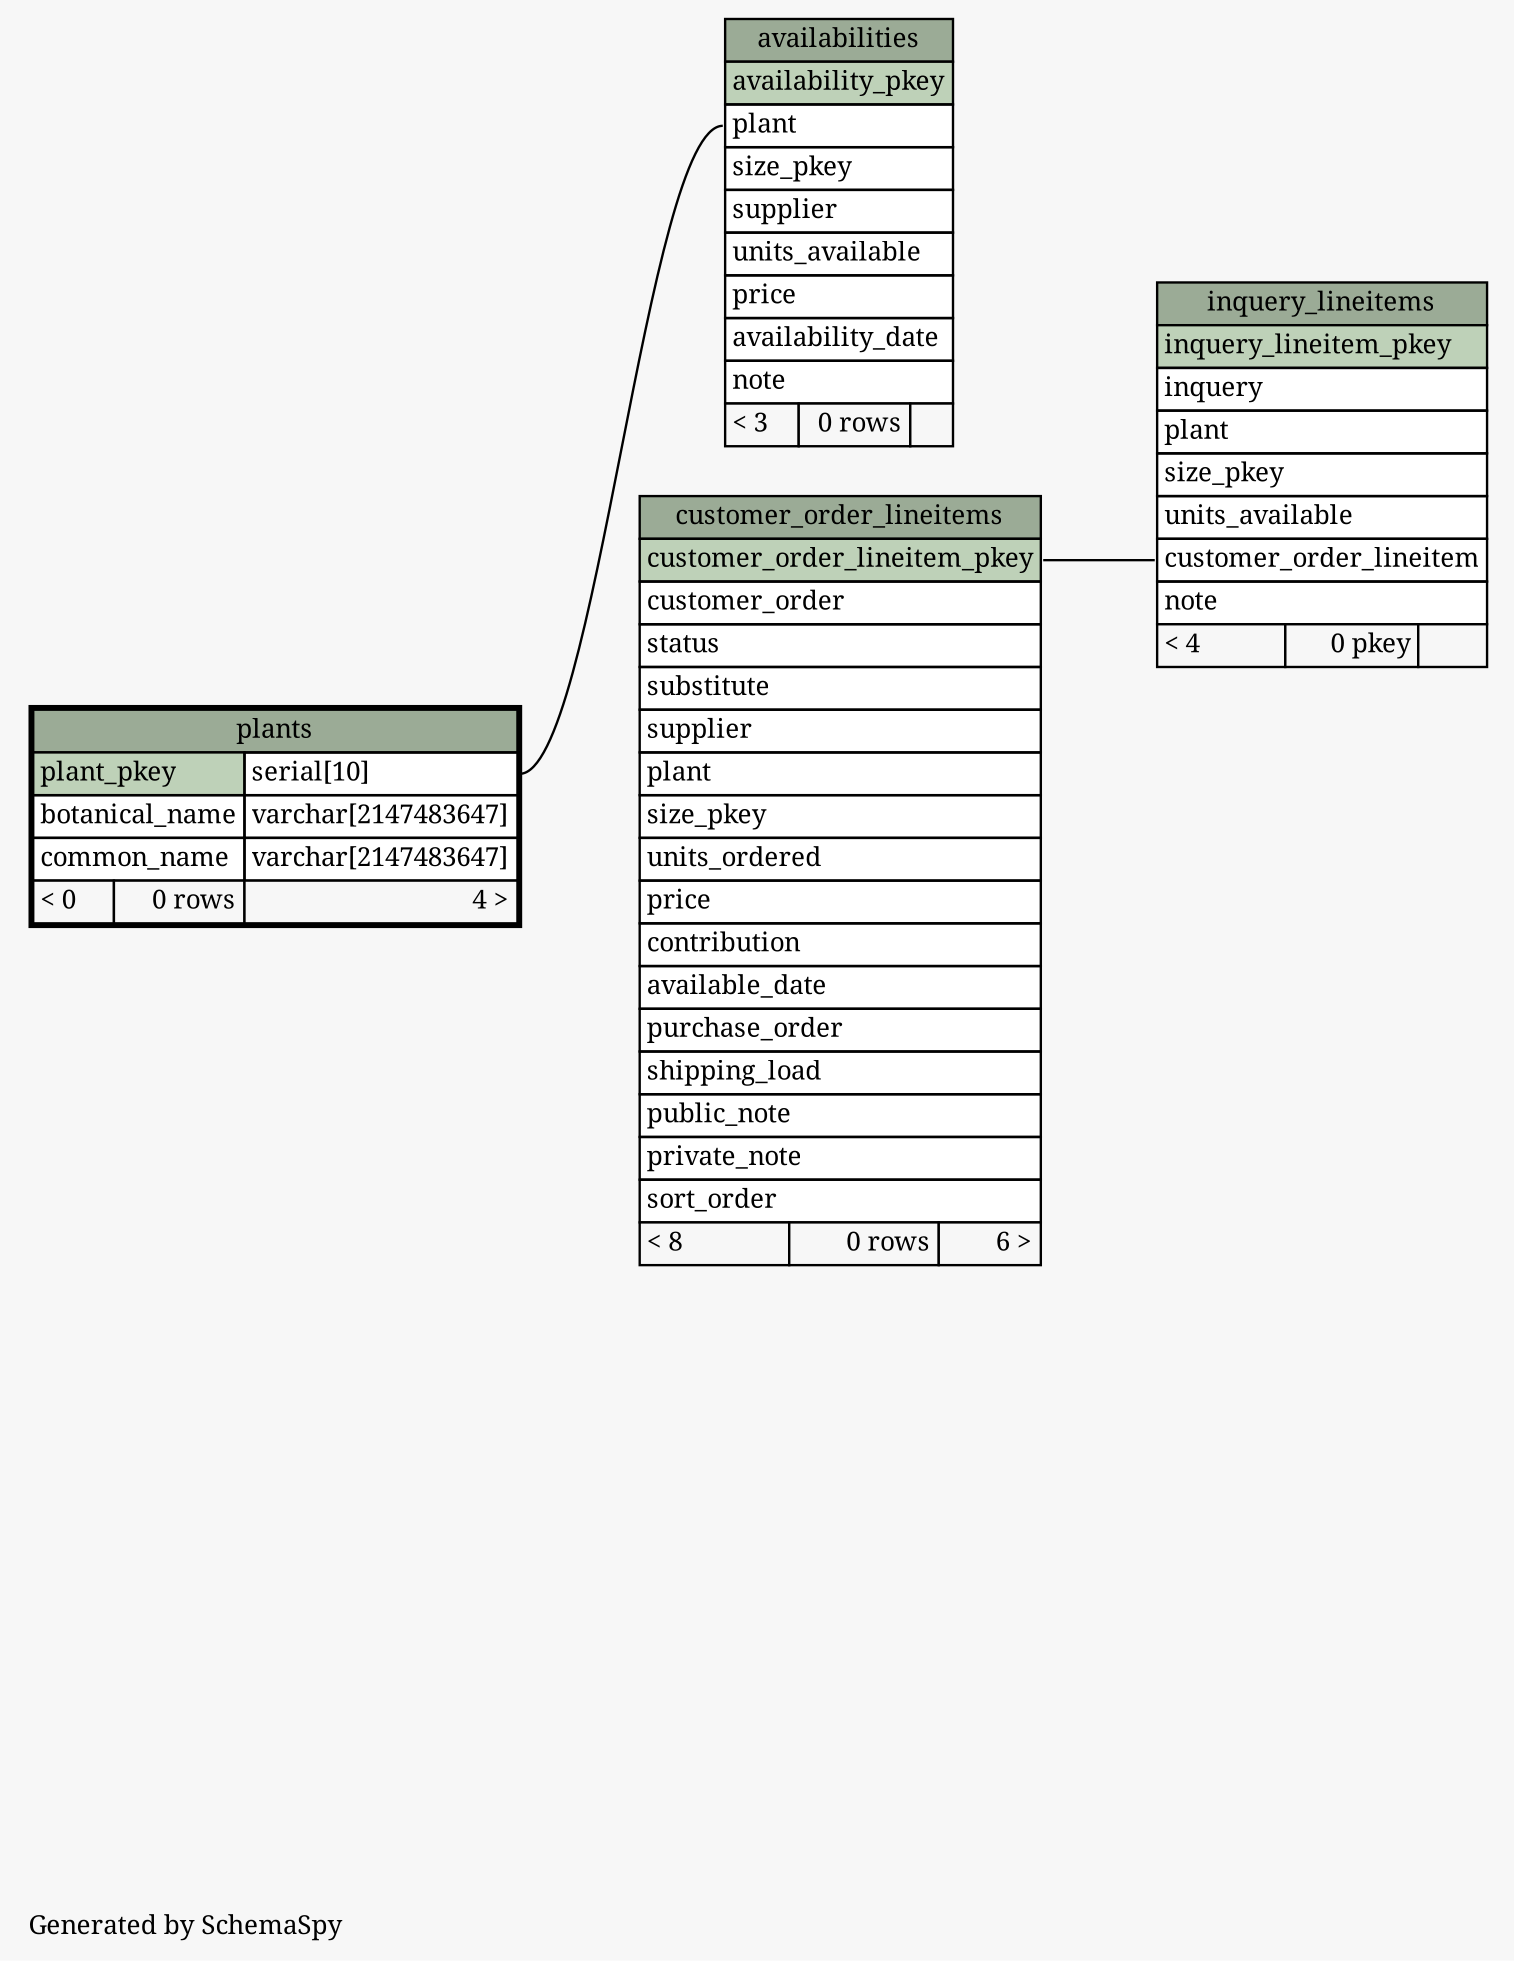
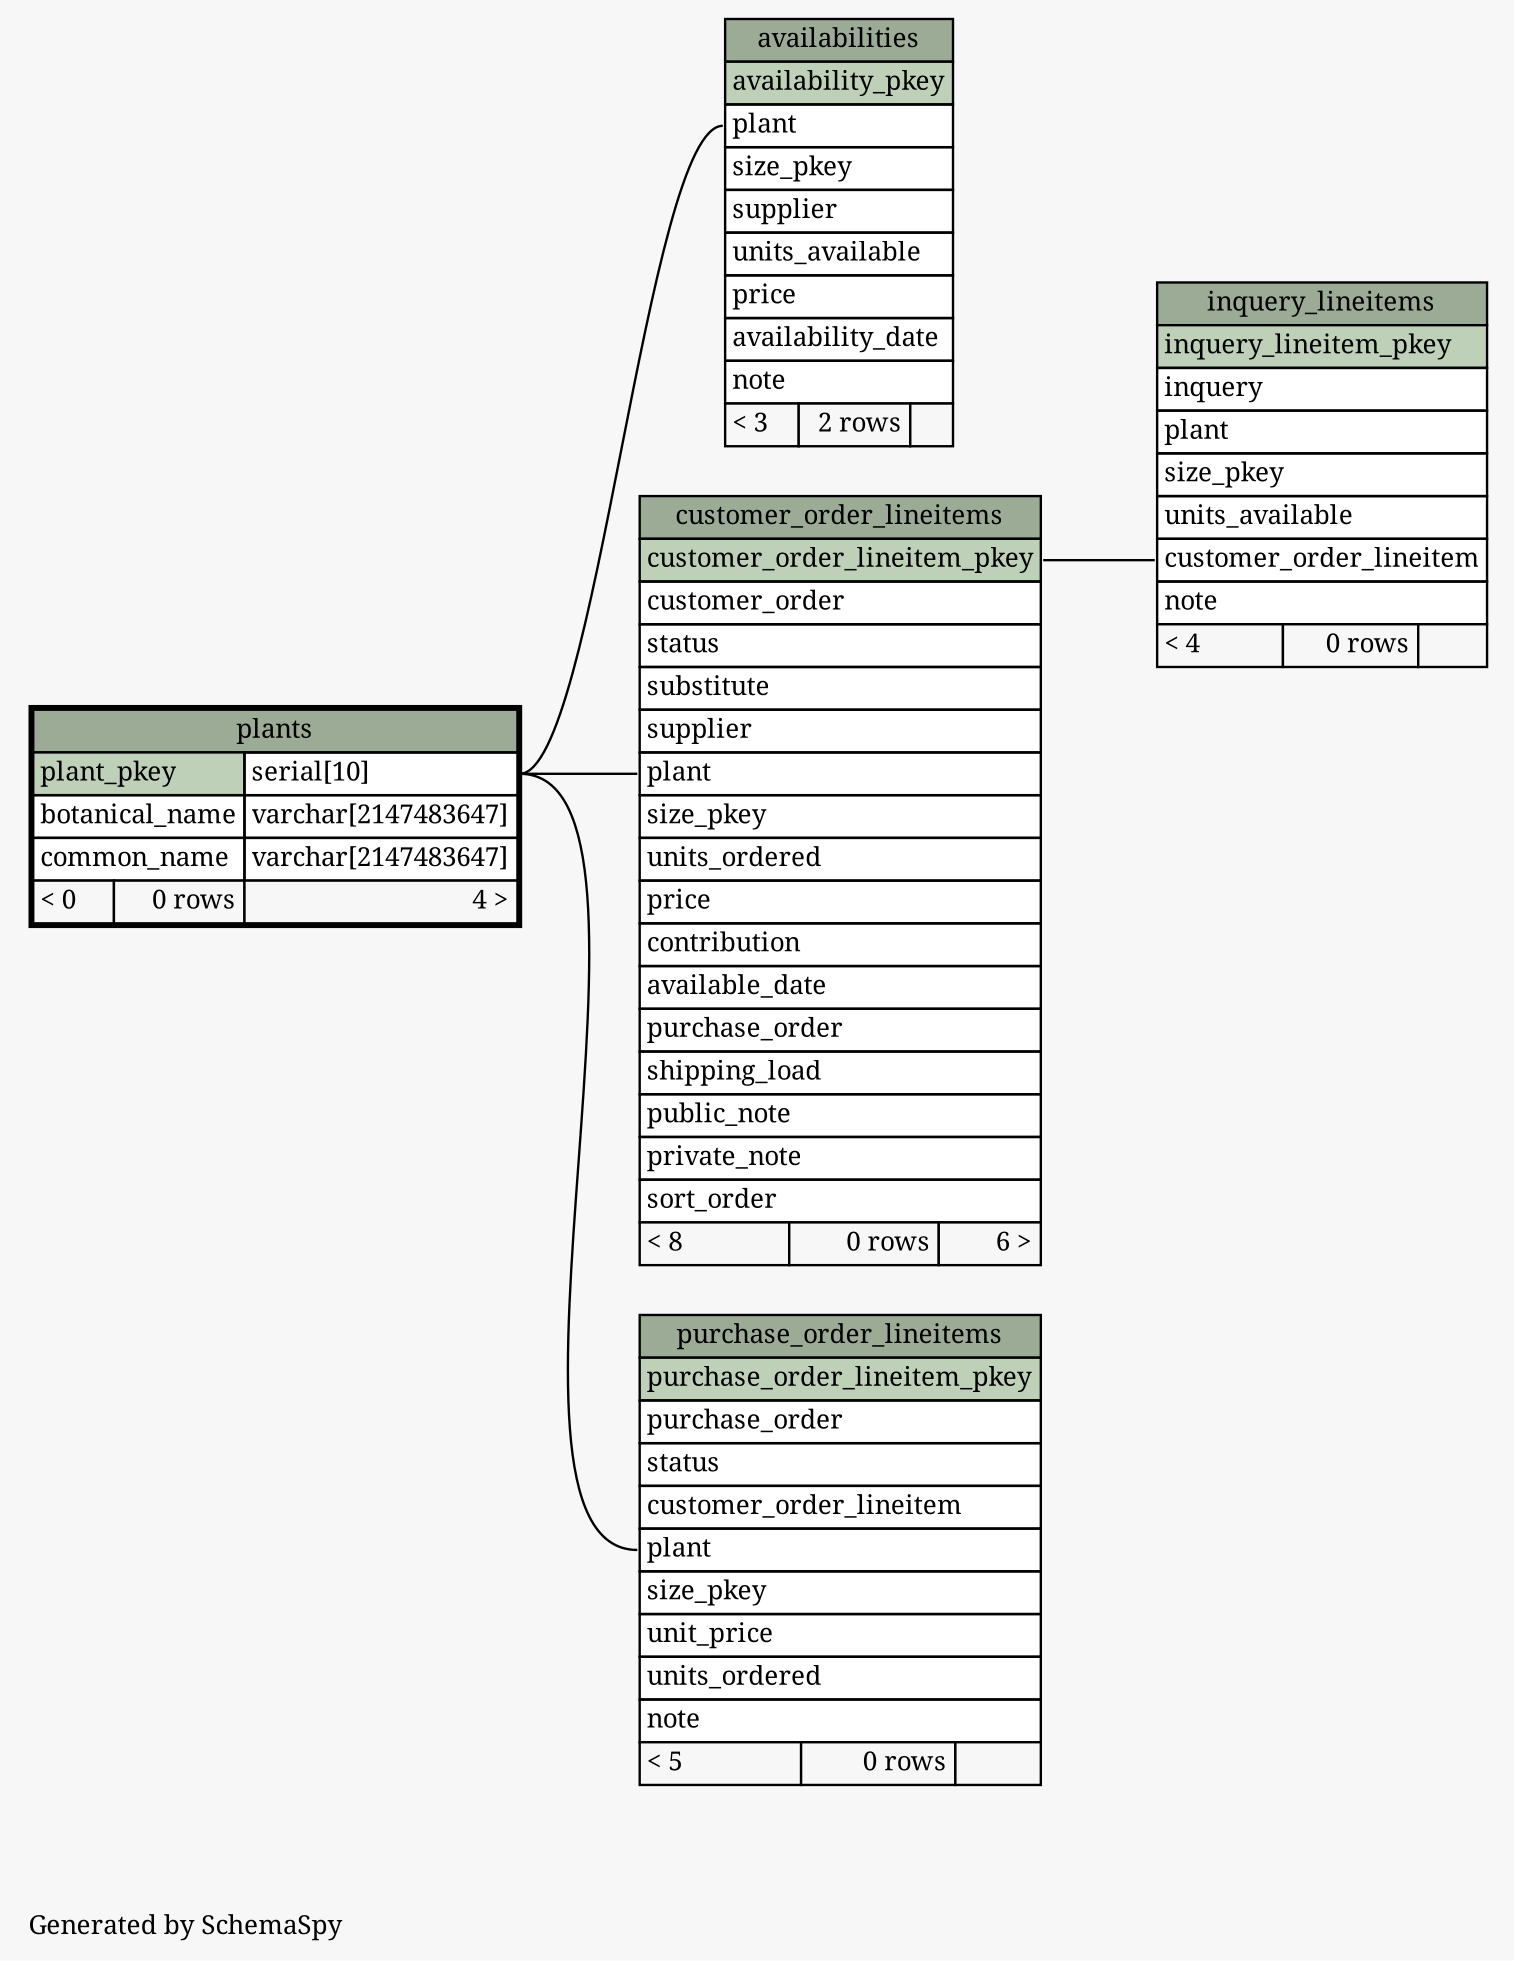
(860, 424) -> (860, 424)
(1371, 644) -> (1368, 644)
none -> (579, 774)
none -> (839, 1550)
